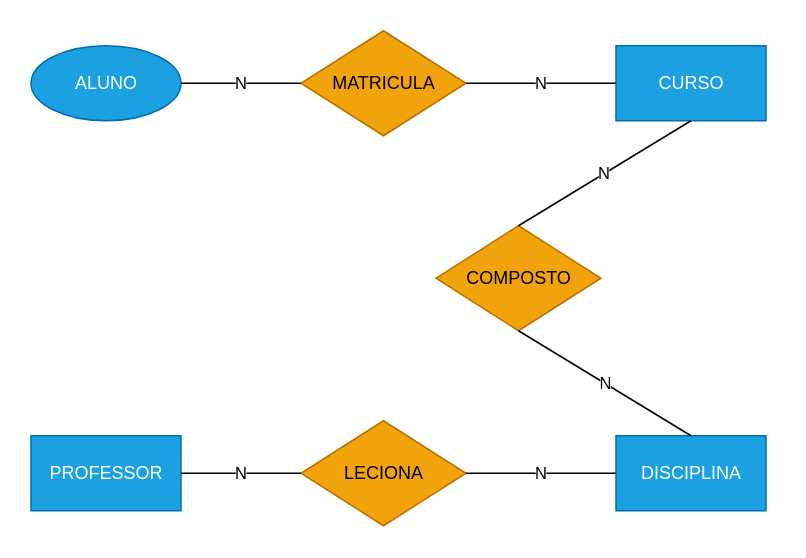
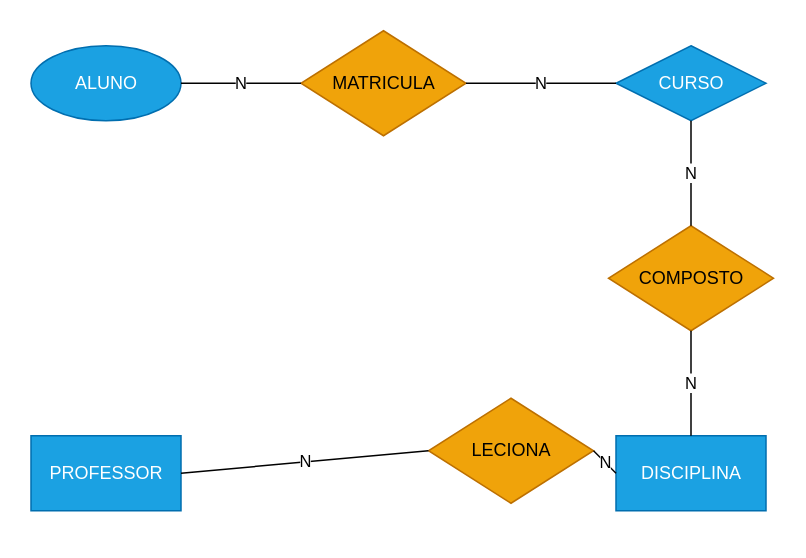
(691, 83) -> (691, 83)
(518, 278) -> (691, 278)
(383, 473) -> (511, 451)
